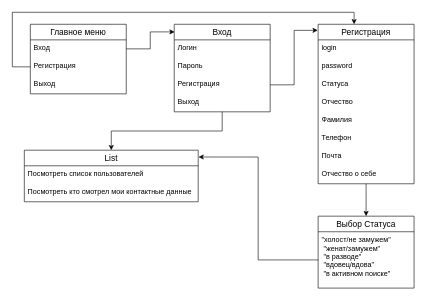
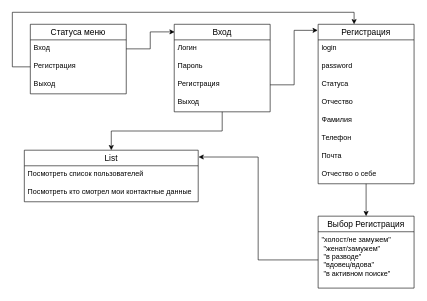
(78, 33) -> (78, 33)
(366, 225) -> (366, 225)
